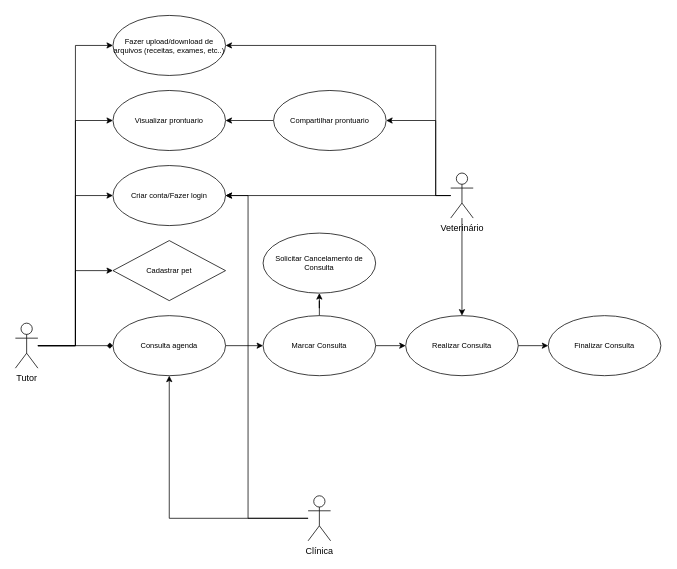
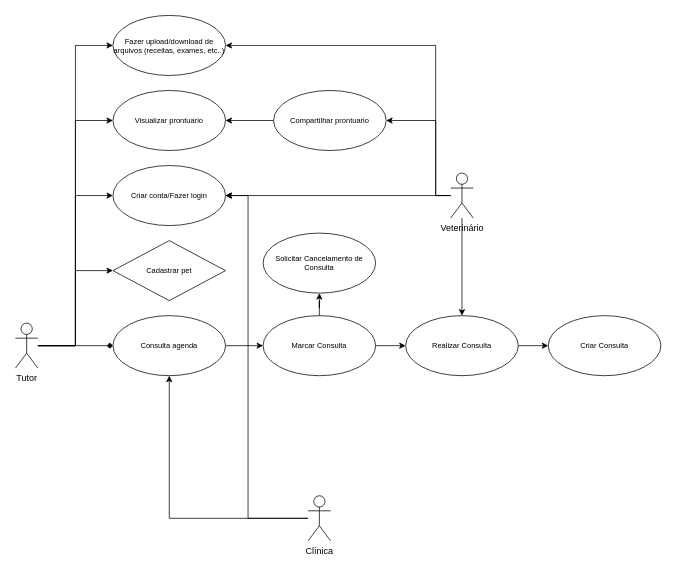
(604, 345) -> (604, 345)
